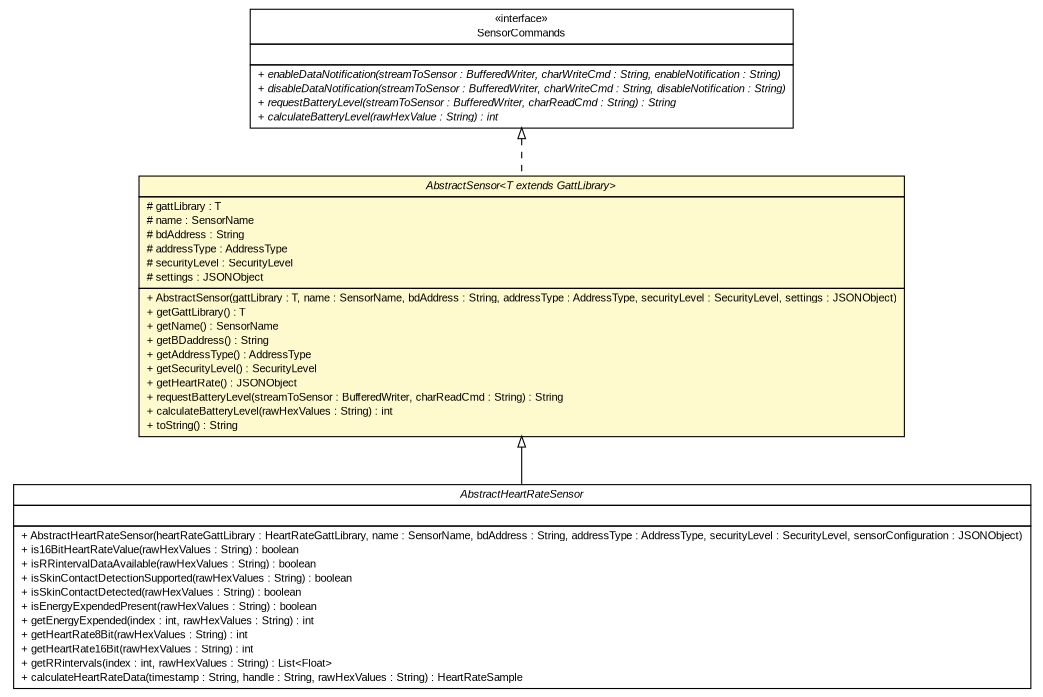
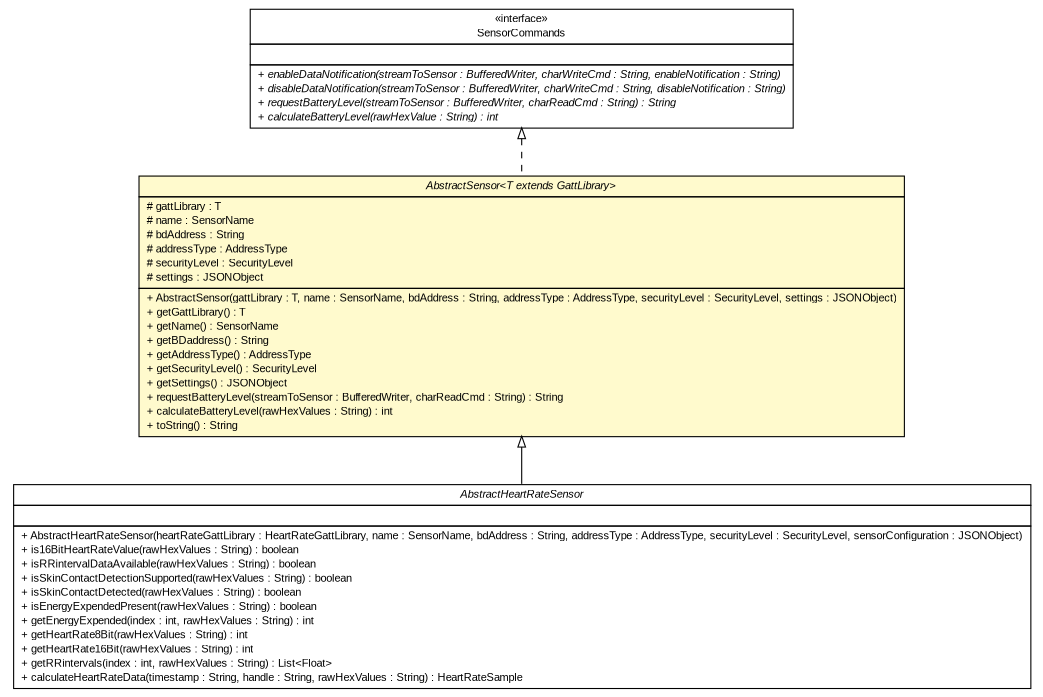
(222, 383) -> (218, 383)
